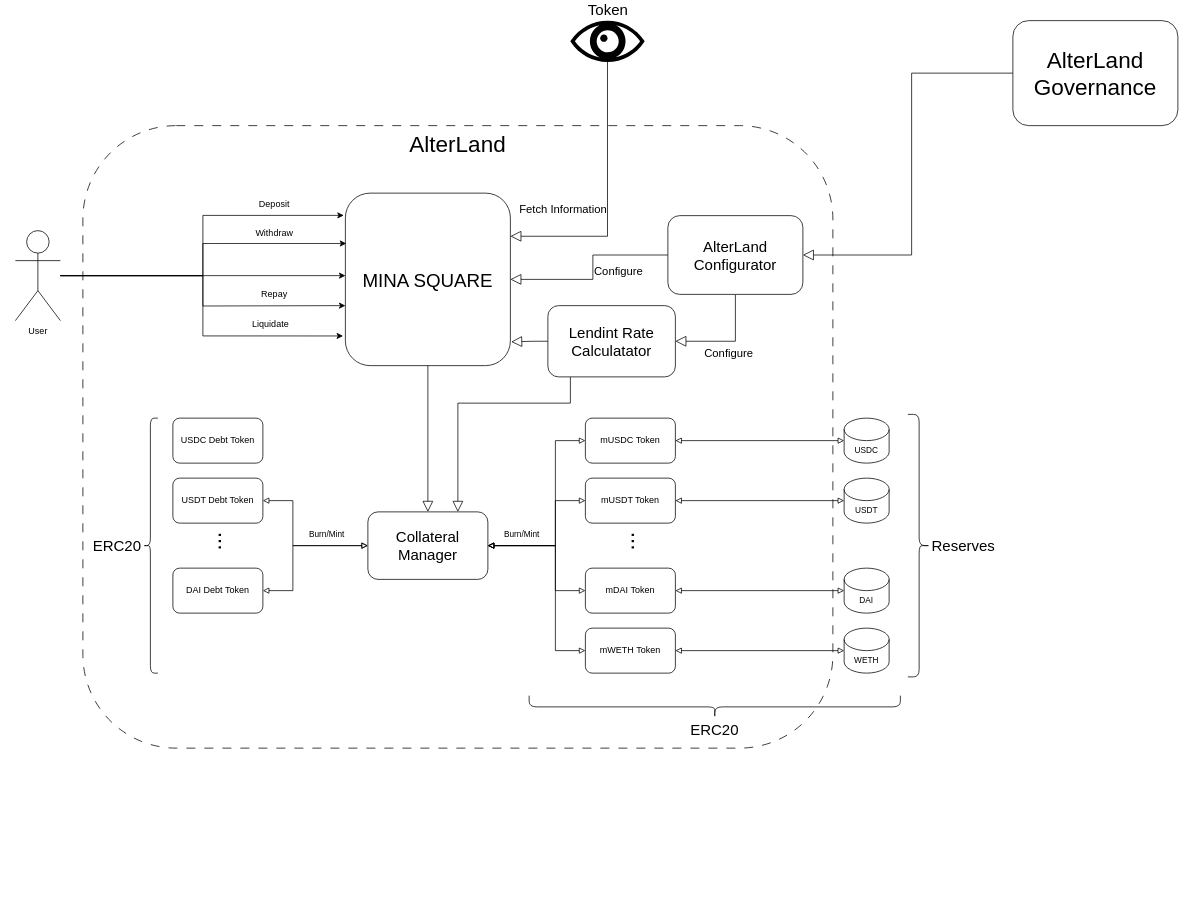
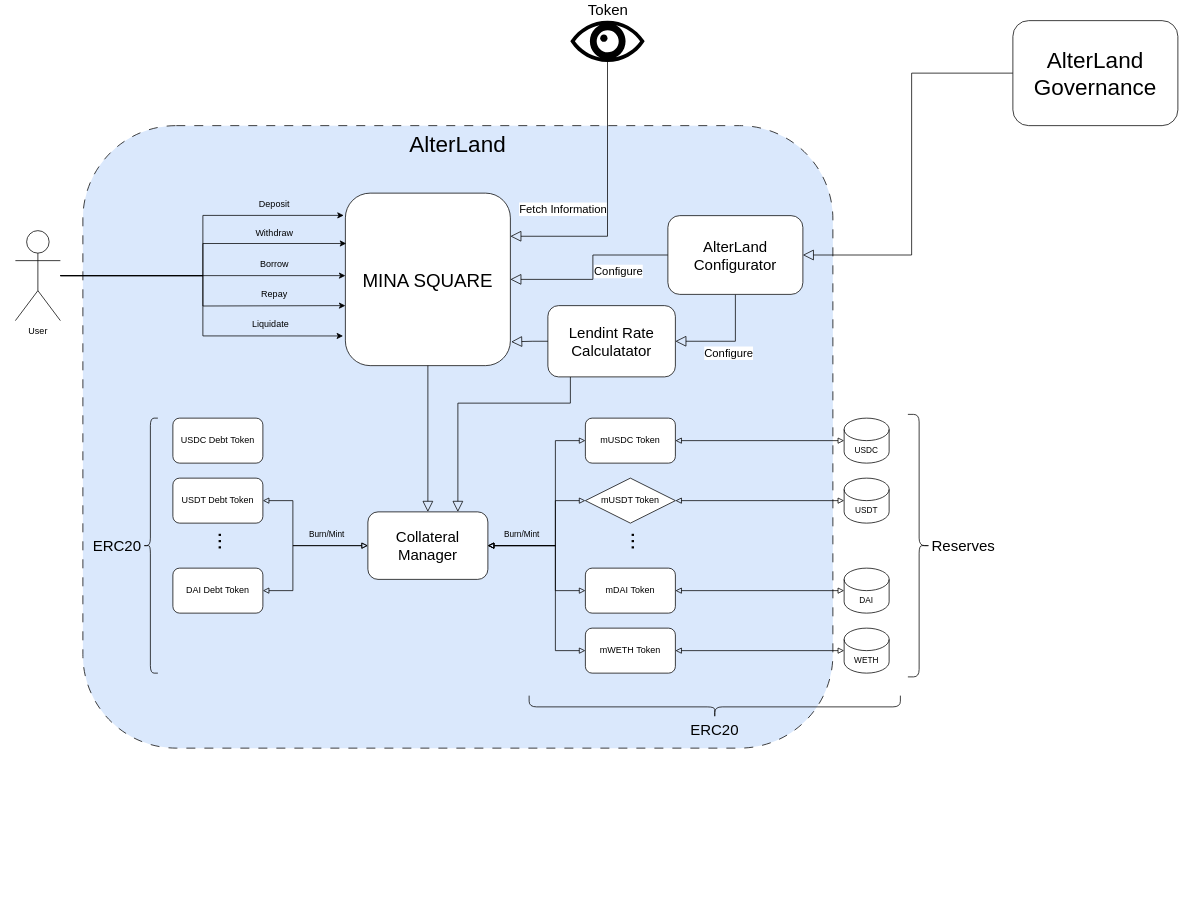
none -> (274, 264)
(458, 437) -> (458, 437)
(630, 501) -> (630, 501)
